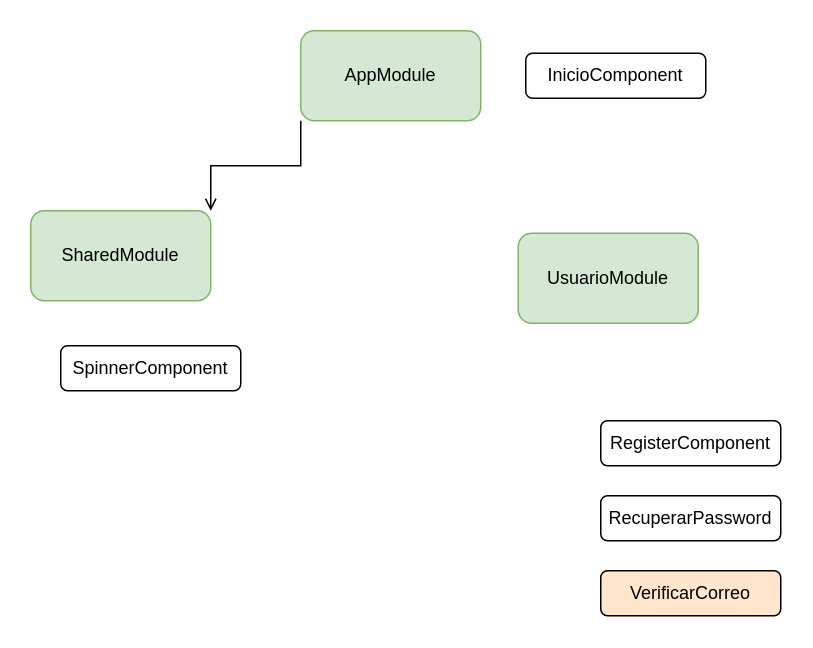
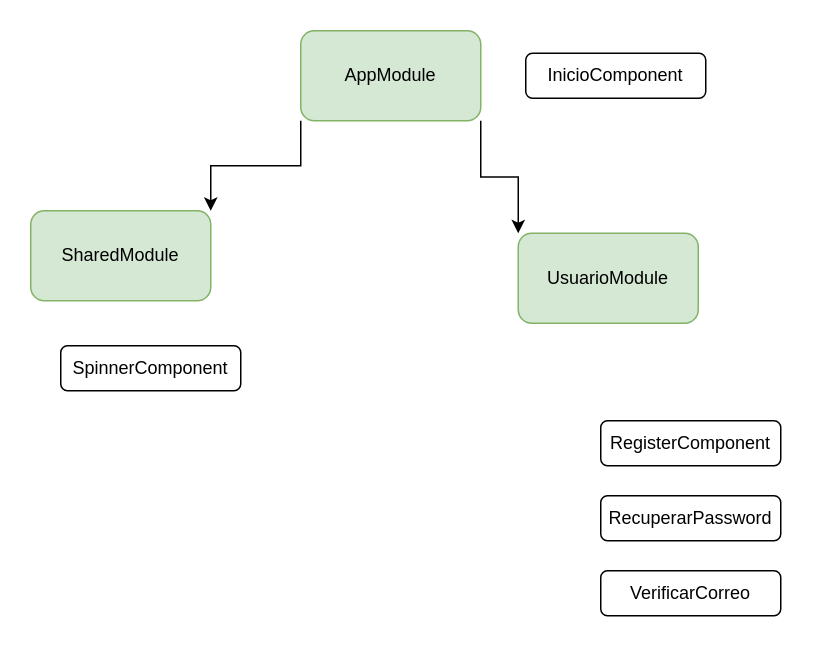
none -> (494, 177)
(211, 201) -> (211, 199)
(691, 593) -> (691, 593)
